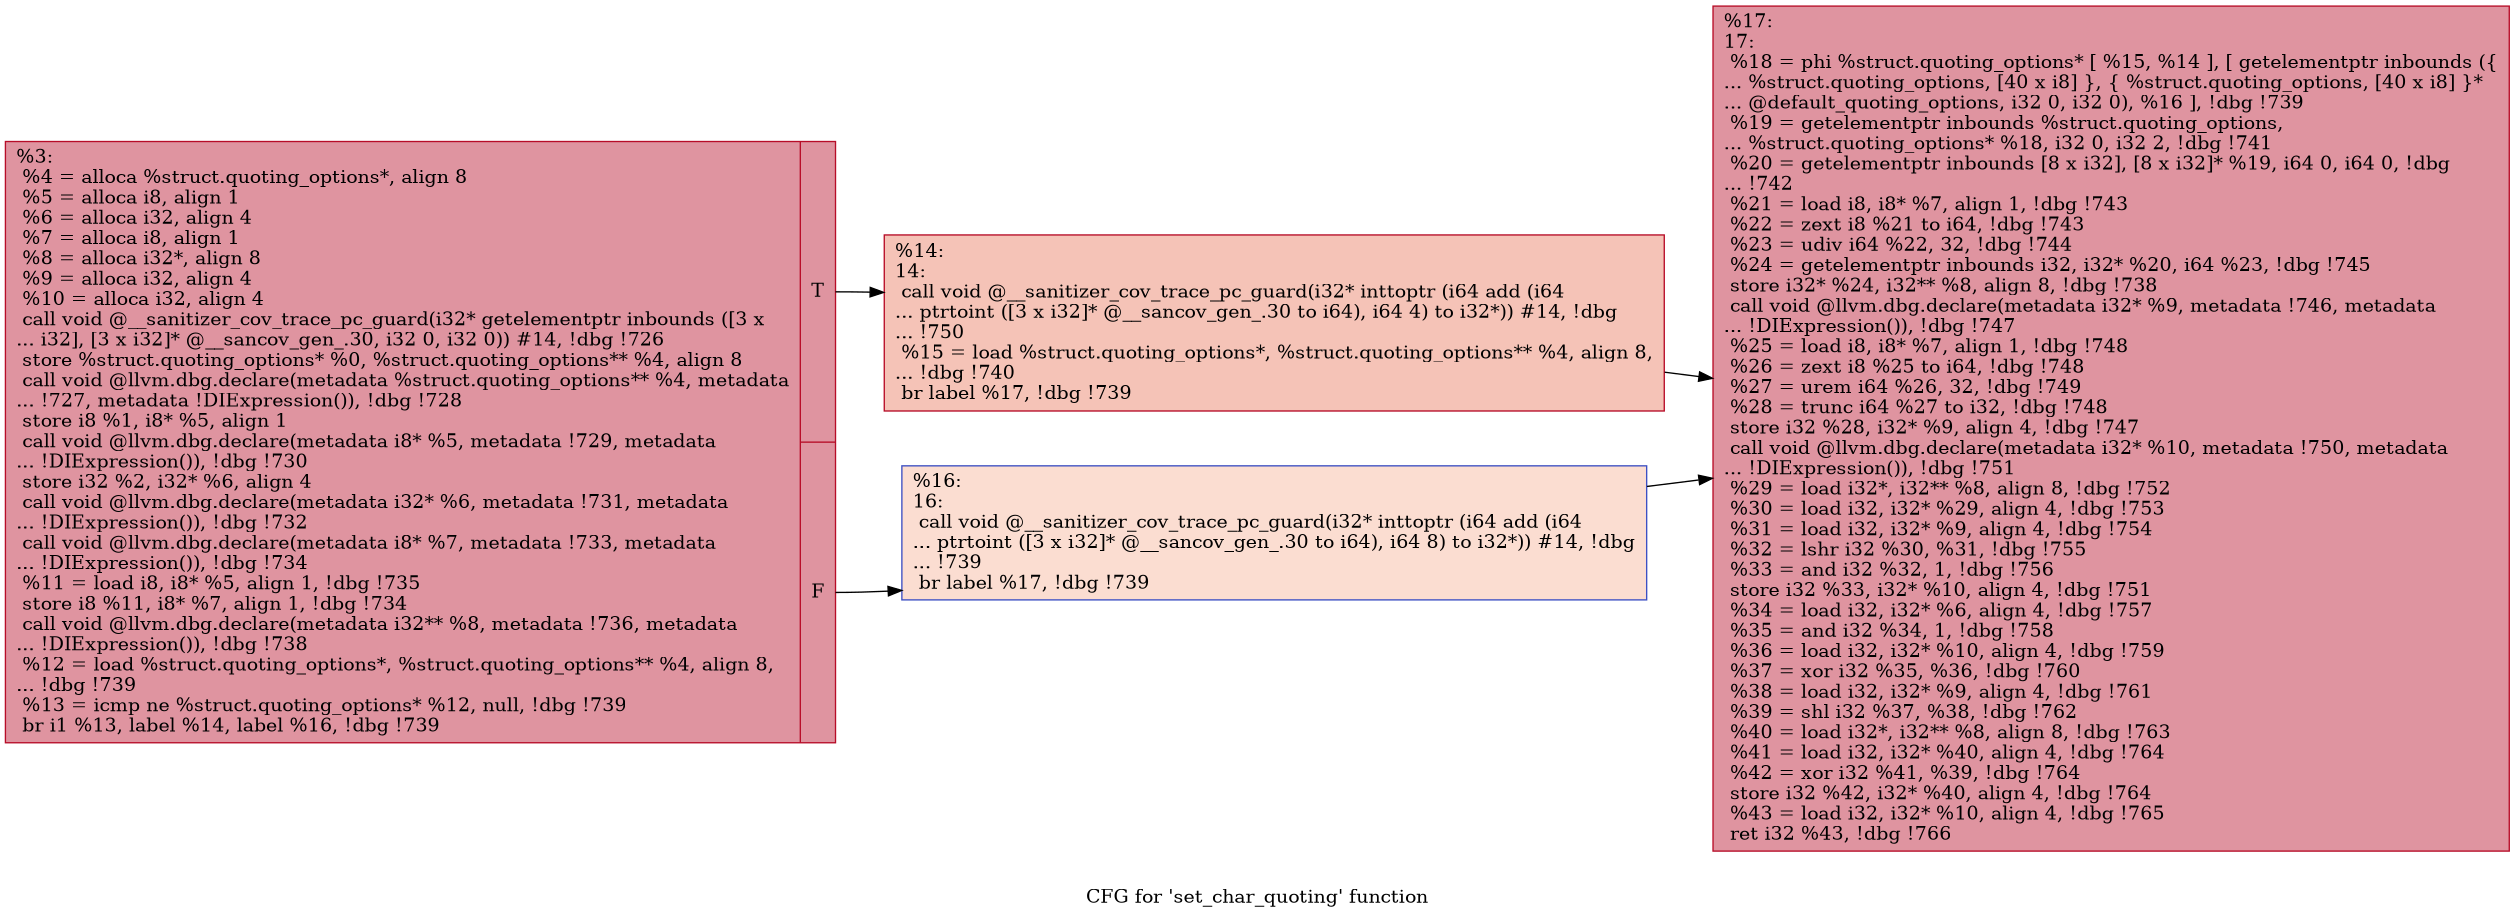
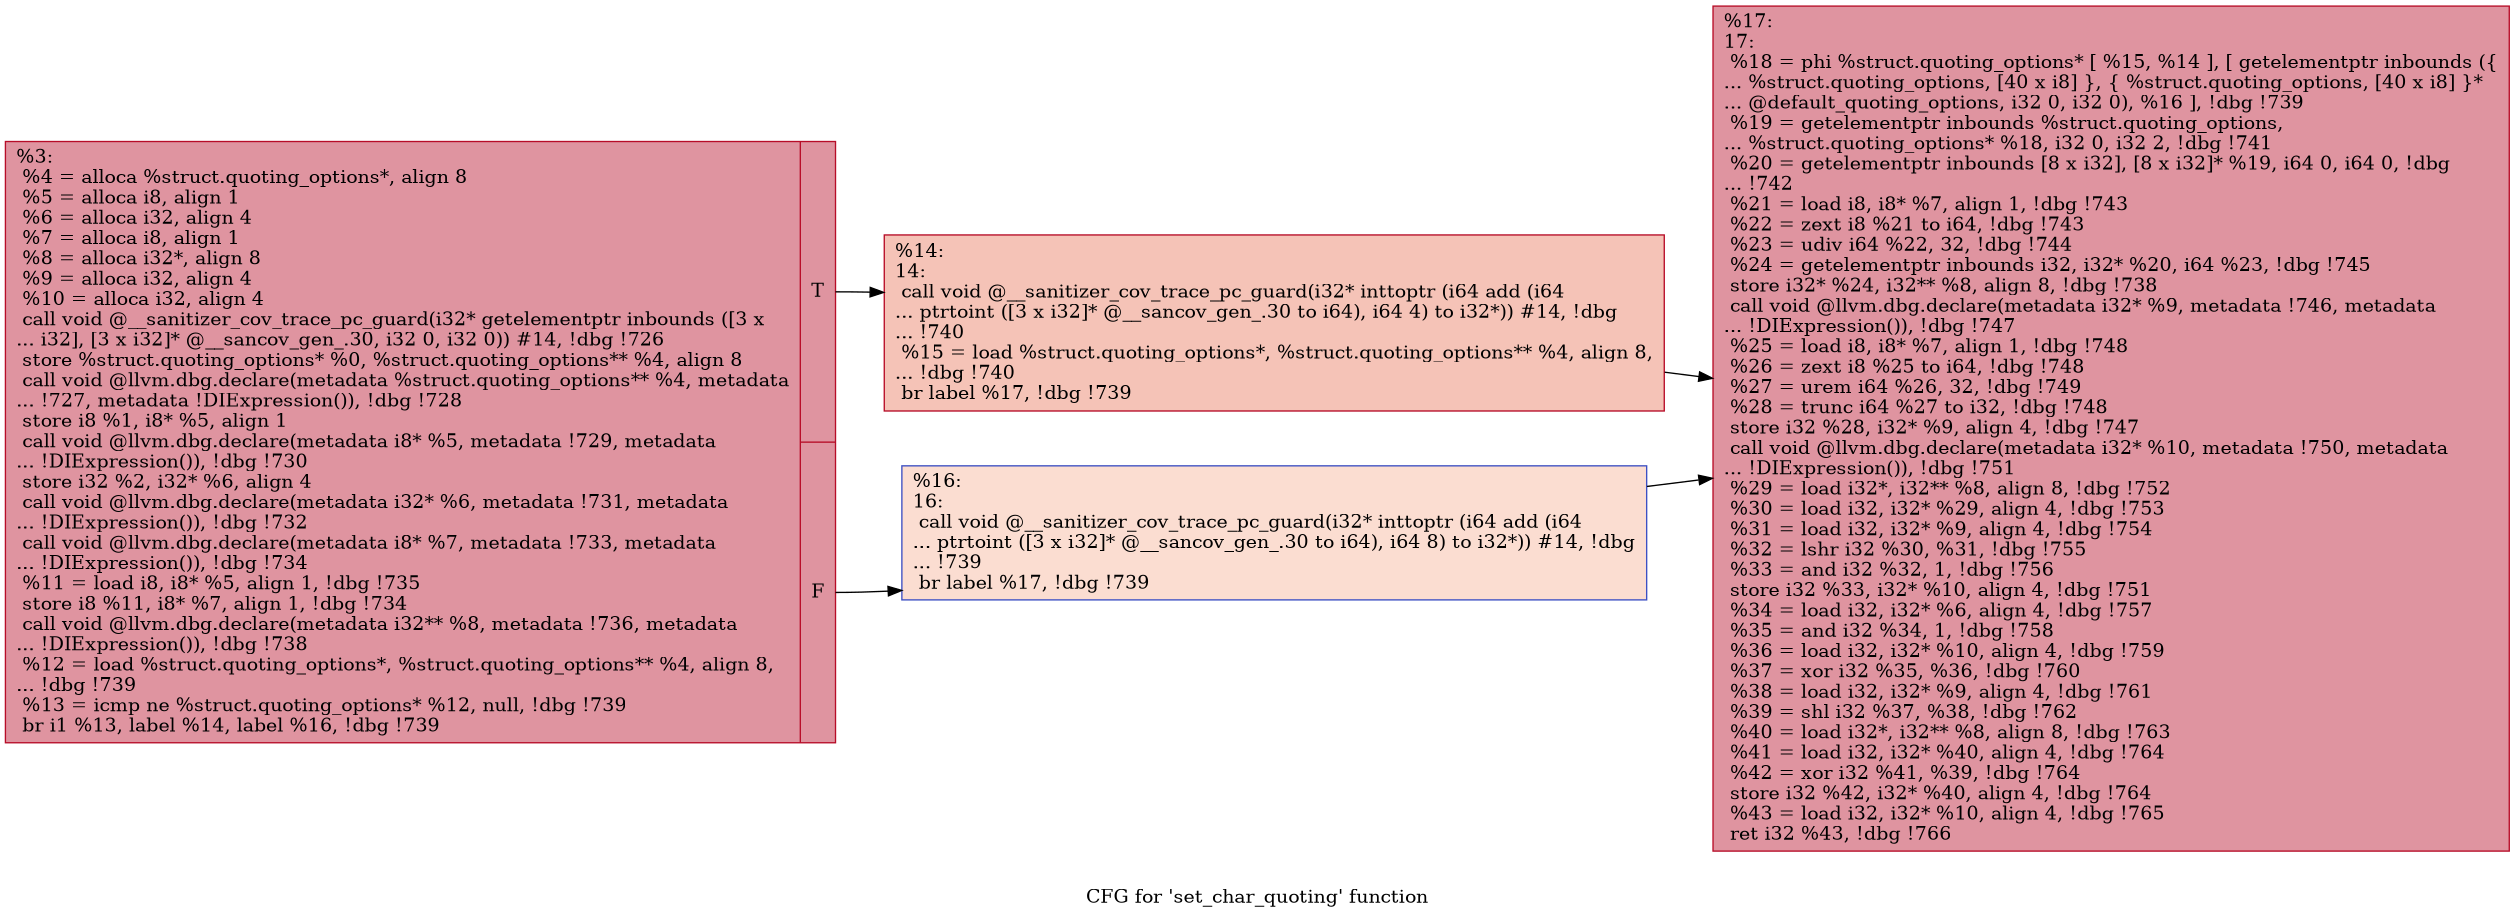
(930, 332) -> (930, 332)
